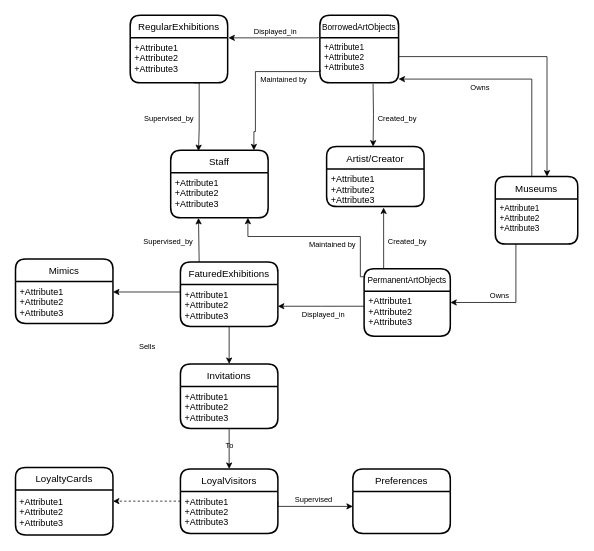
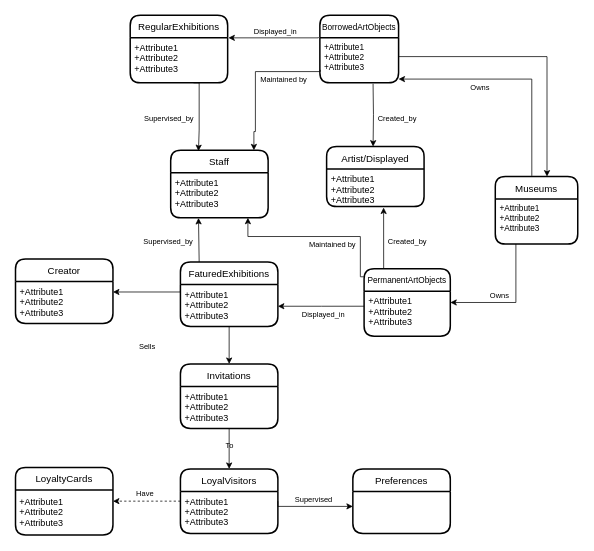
(375, 158) -> (375, 158)
(64, 271) -> (64, 271)
none -> (145, 493)
